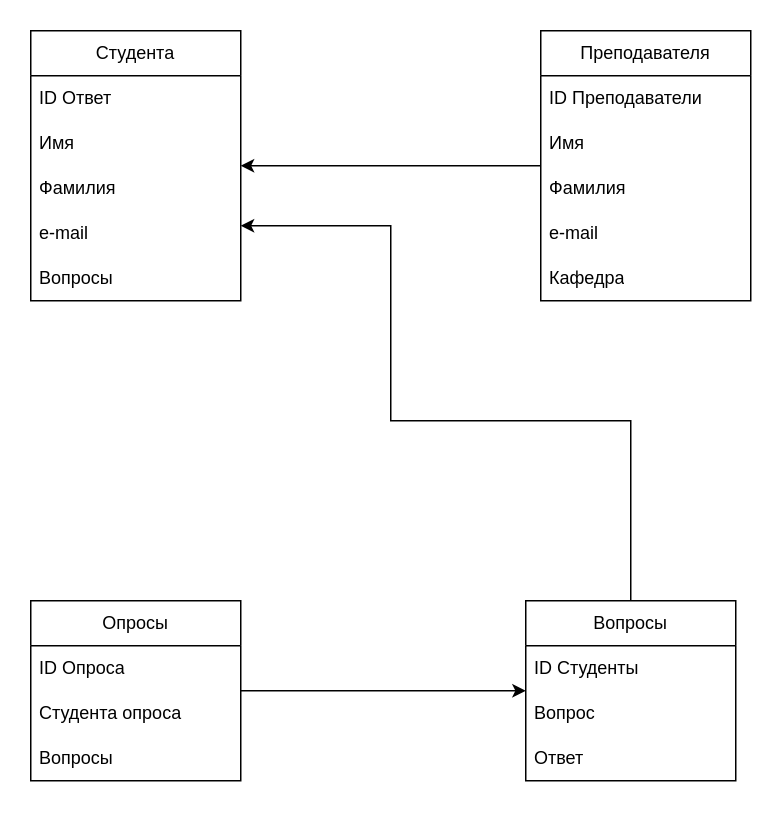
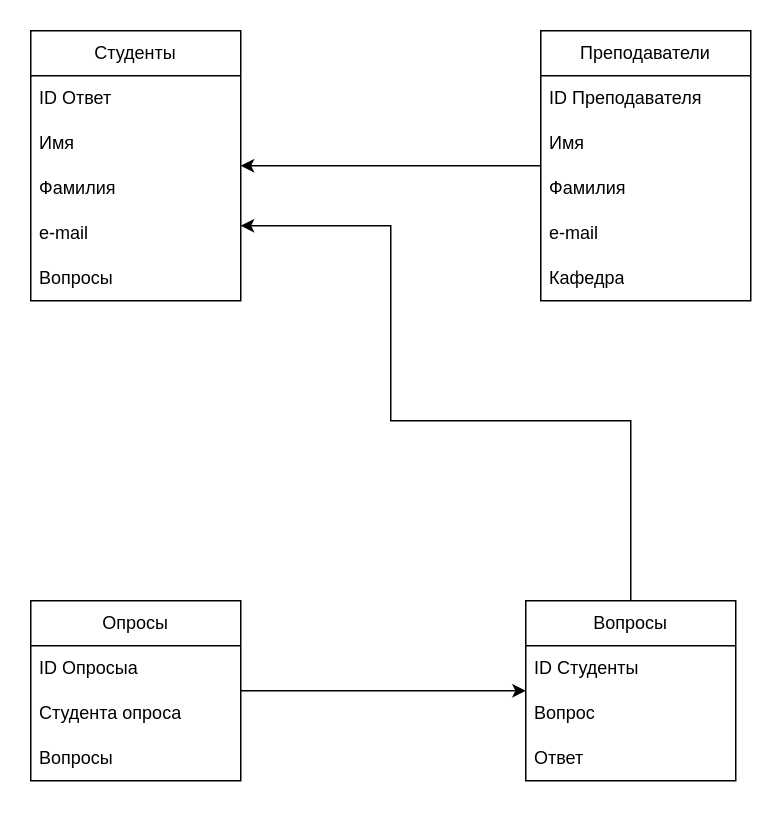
(136, 53) -> (136, 53)
(646, 53) -> (646, 53)
(628, 98) -> (628, 98)
(83, 668) -> (88, 668)
